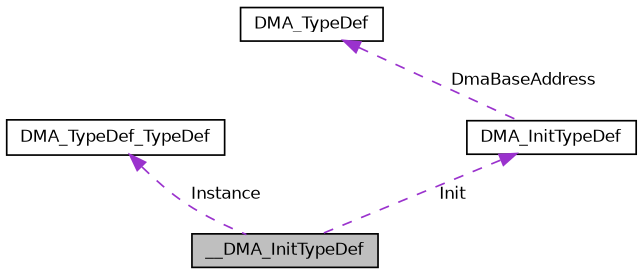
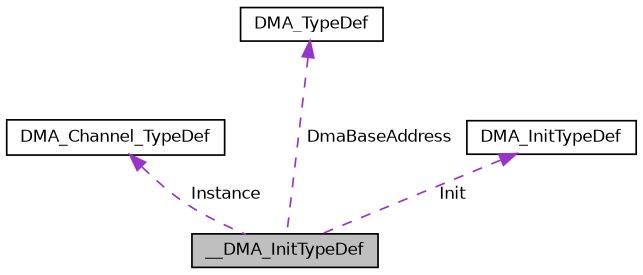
(440, 84) -> (297, 146)
(116, 137) -> (116, 137)
